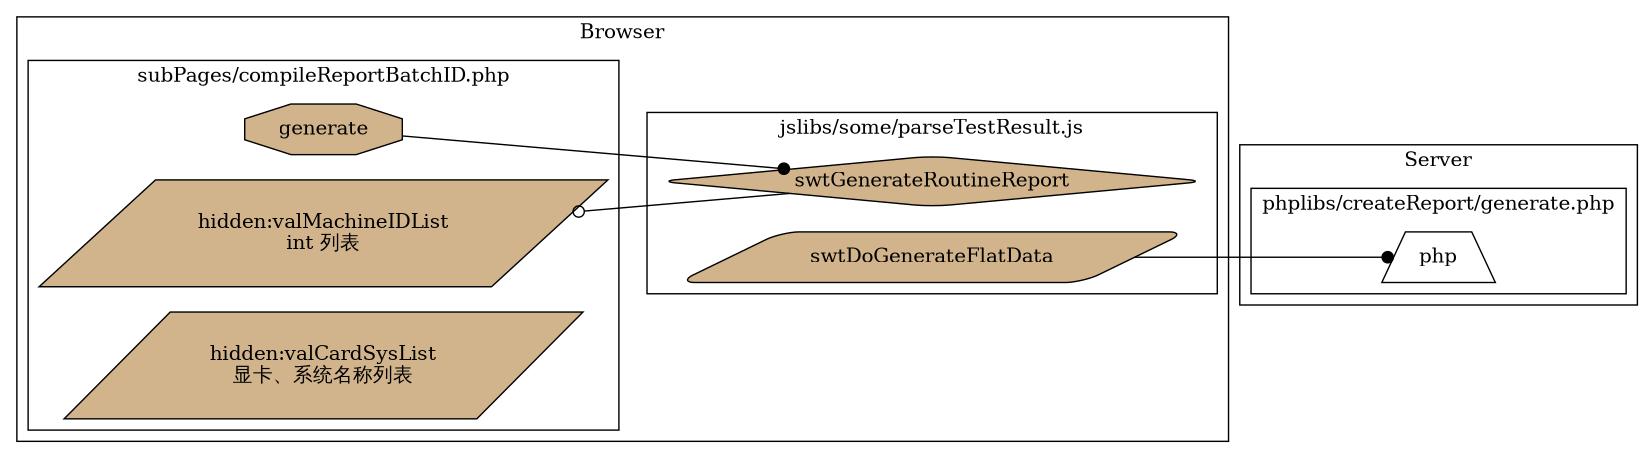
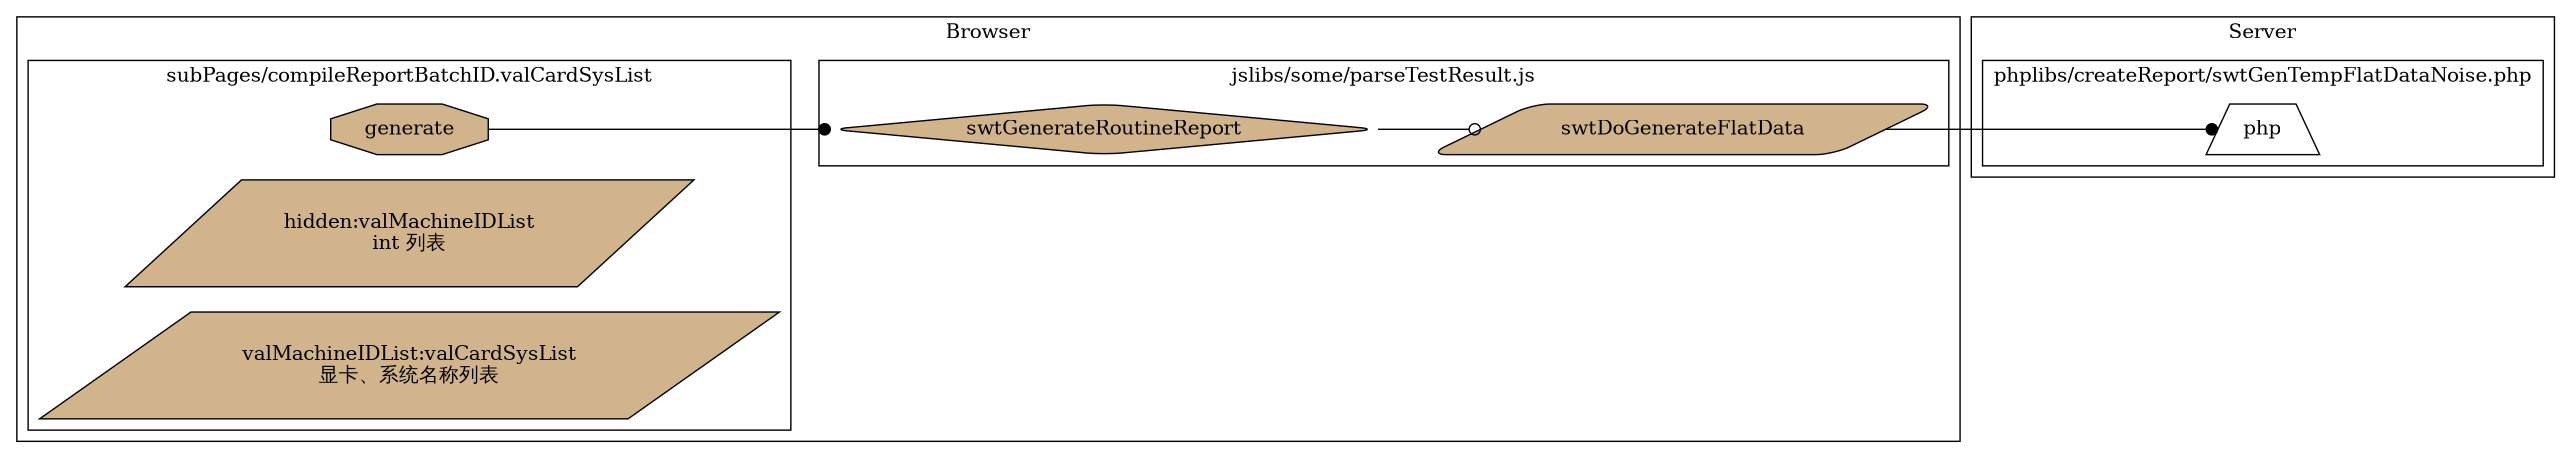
(324, 77) -> (409, 77)
(687, 202) -> (1424, 129)
(1439, 205) -> (2263, 77)
(324, 365) -> (409, 365)
